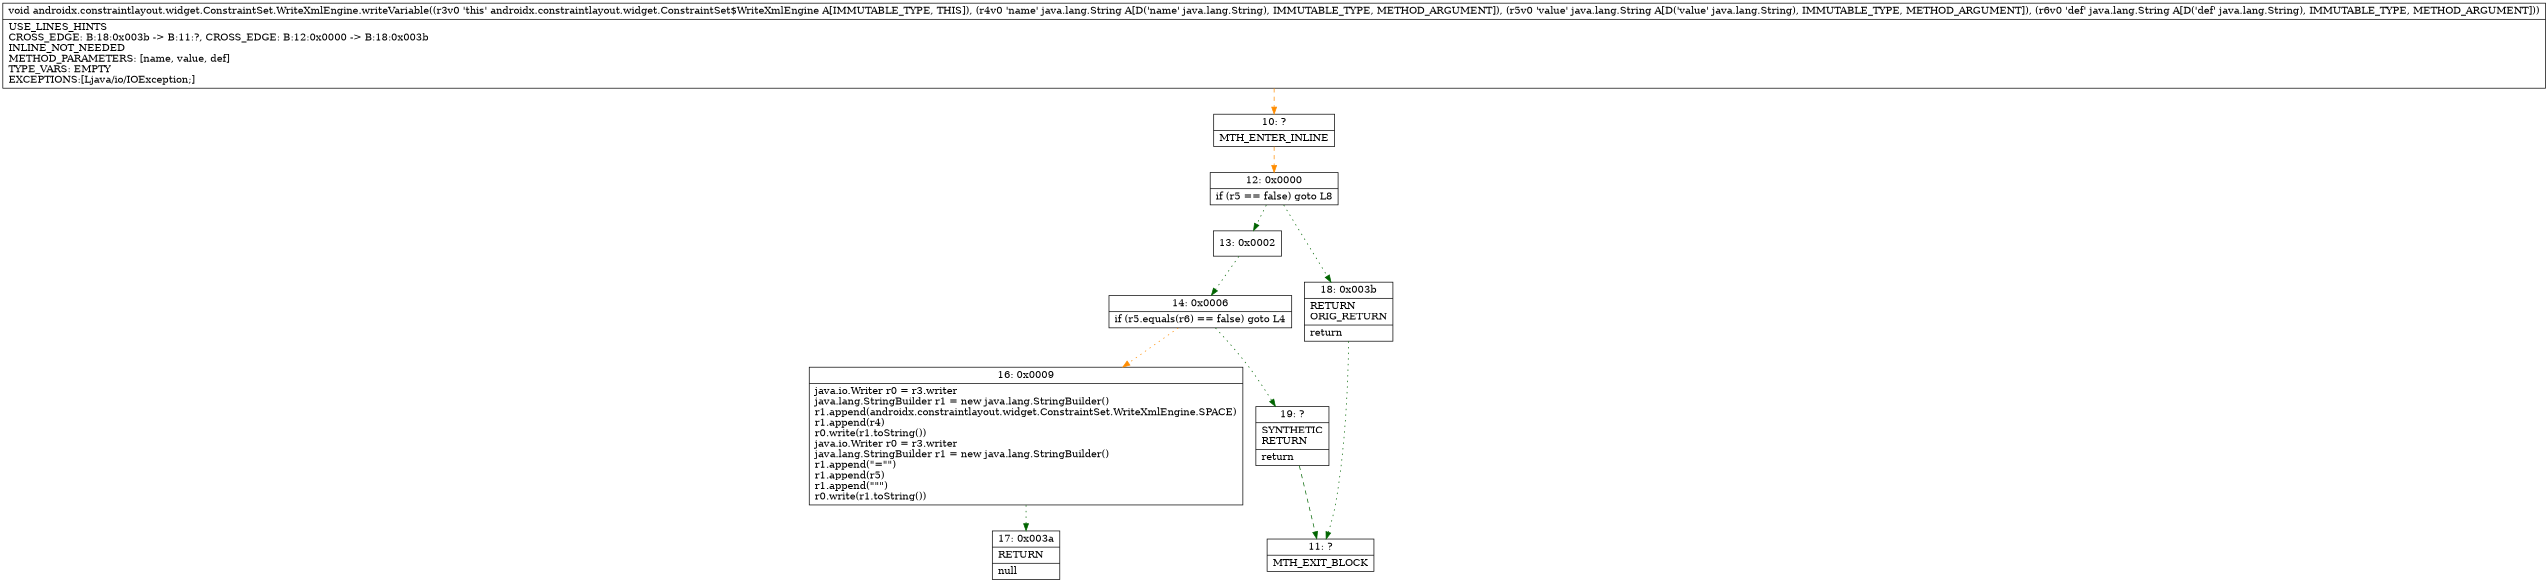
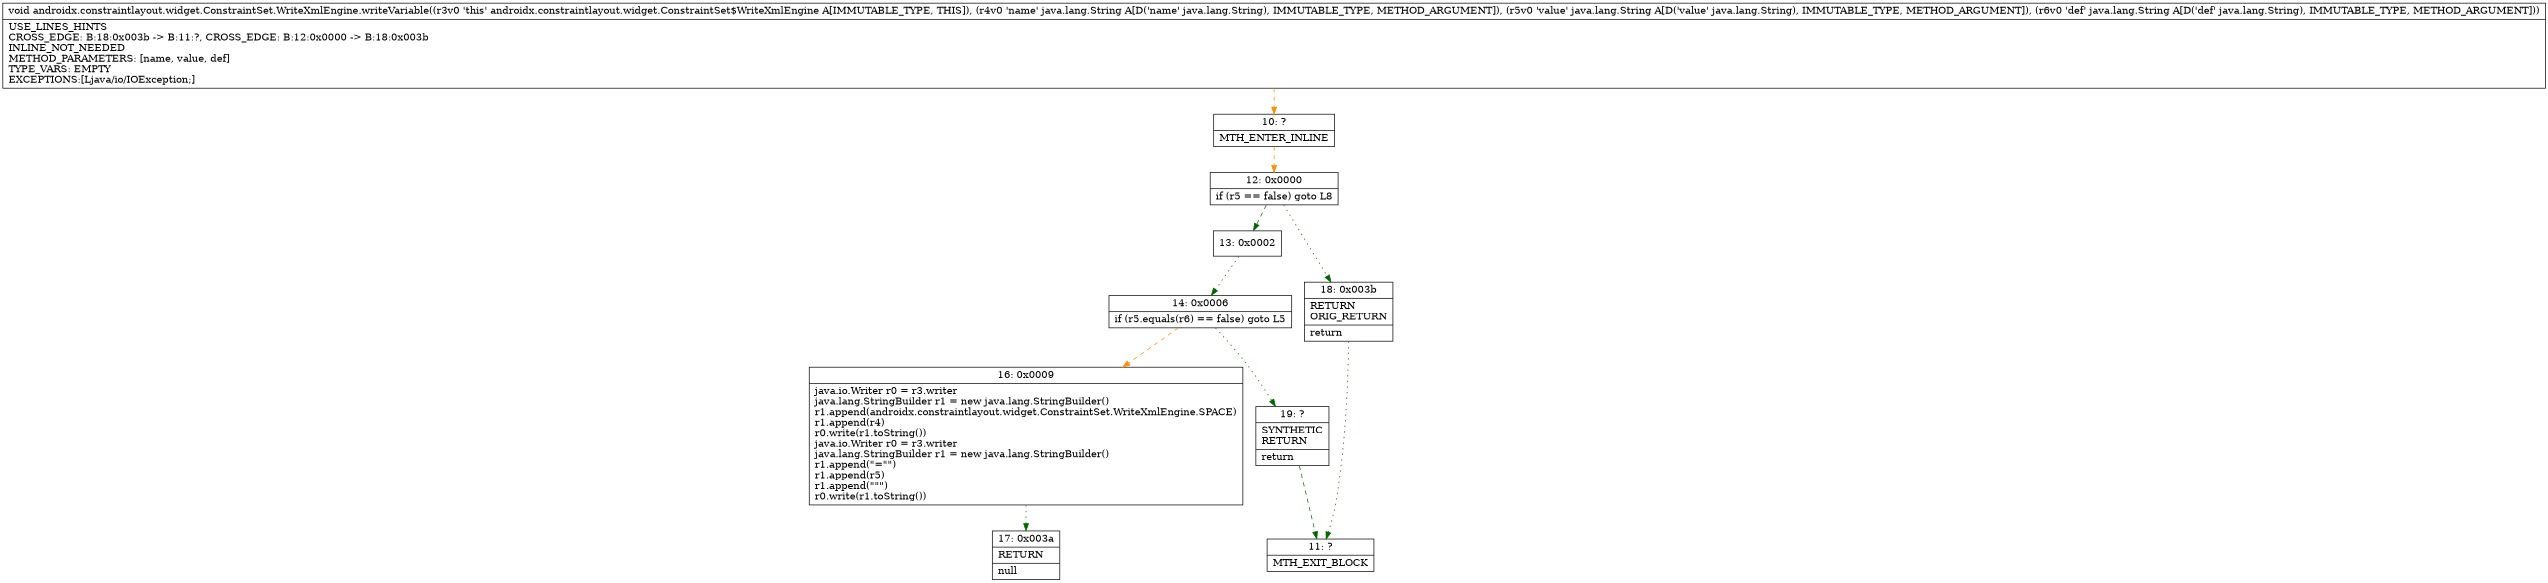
(1262, 215) -> (1262, 215)
(1200, 319) -> (1200, 319)
(1153, 345) -> (1153, 345)
